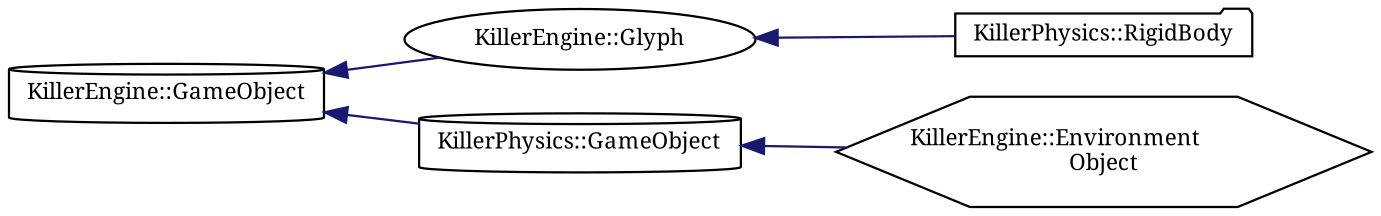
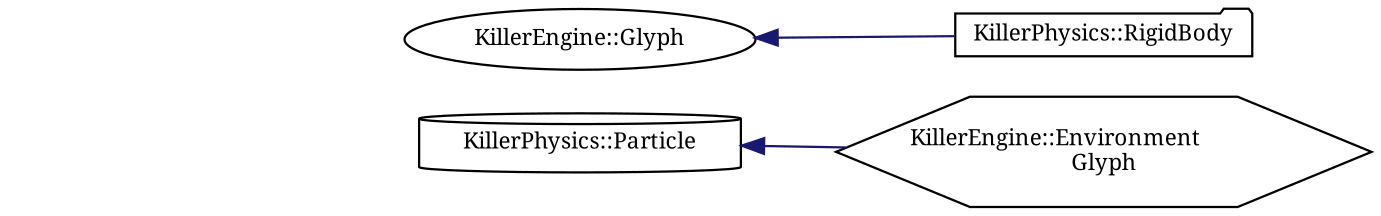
(166, 93) -> none
(580, 143) -> (580, 143)
(1104, 152) -> (1104, 152)
